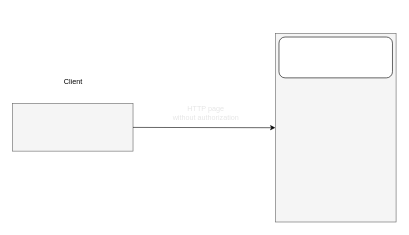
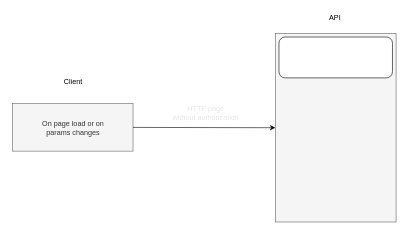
none -> (334, 18)
none -> (73, 127)
